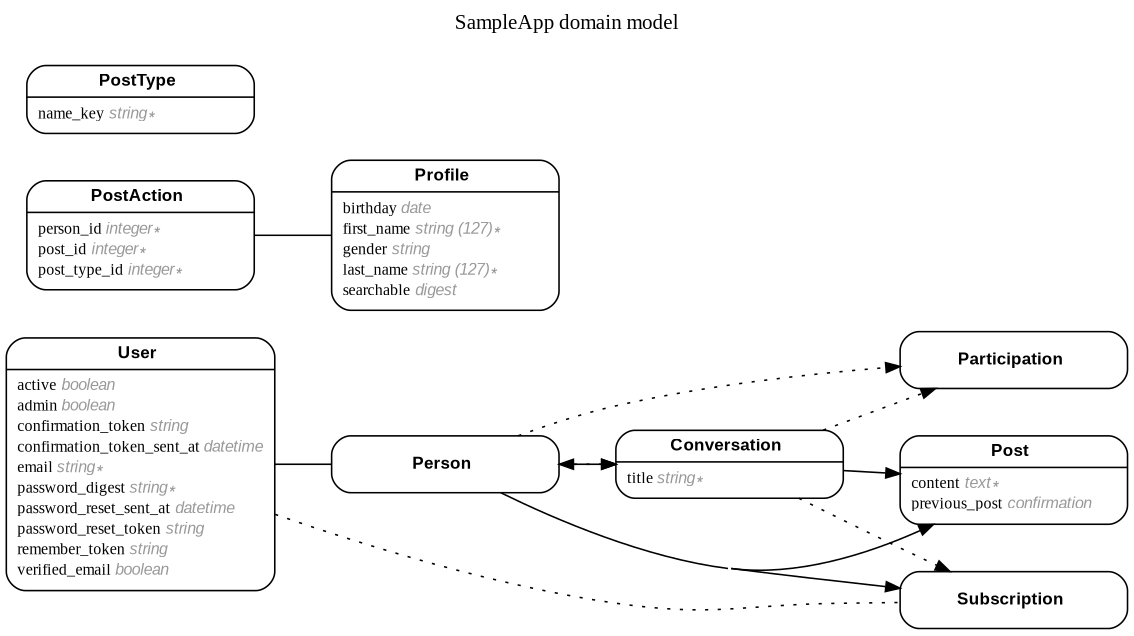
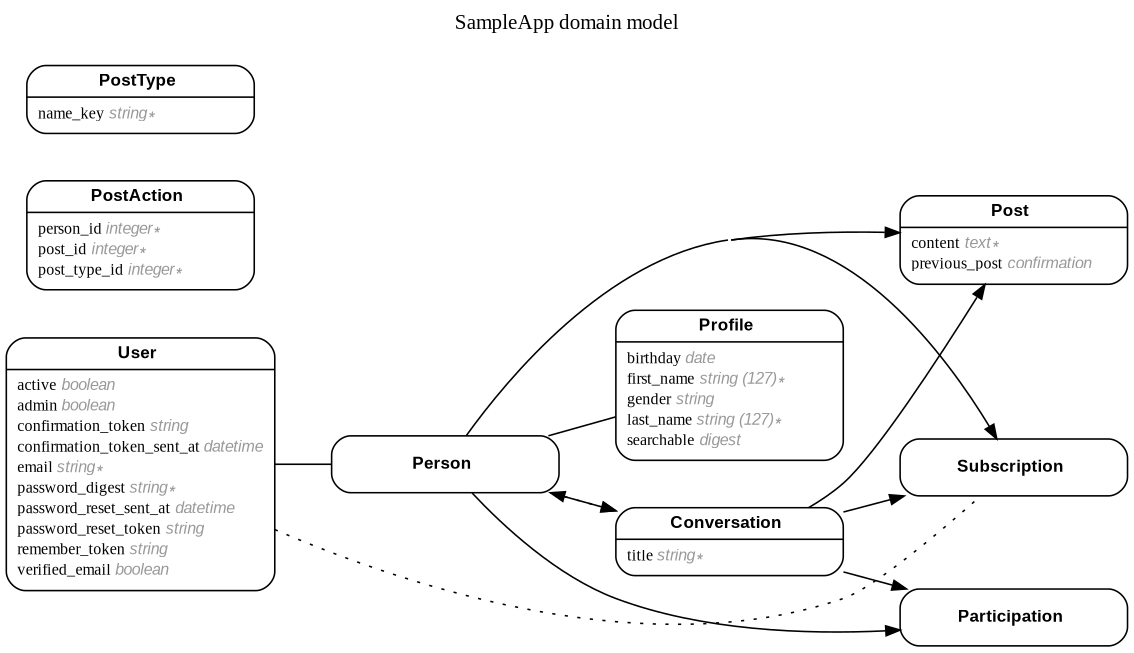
(293, 235) -> (582, 426)
(700, 390) -> (661, 612)
(872, 412) -> (863, 577)
(868, 532) -> (867, 506)
